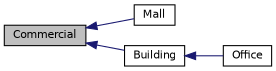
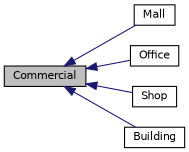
(209, 56) -> (114, 63)
none -> (155, 97)
